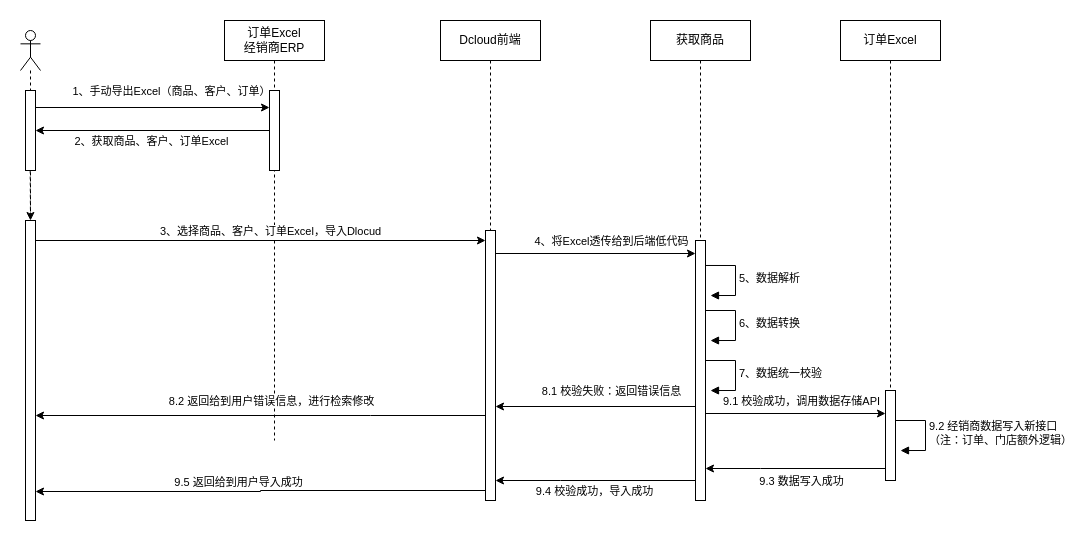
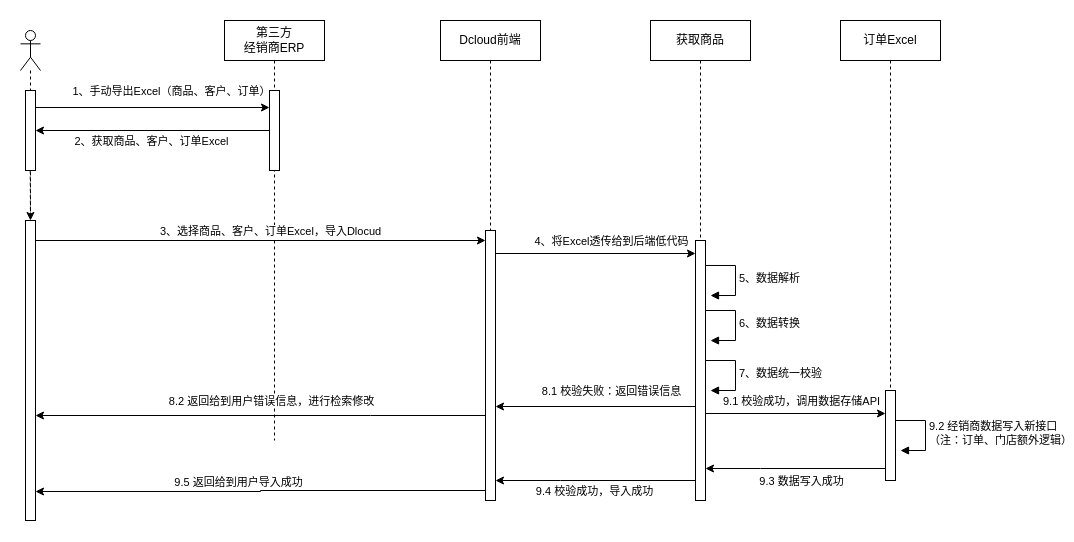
(275, 41) -> (275, 41)
